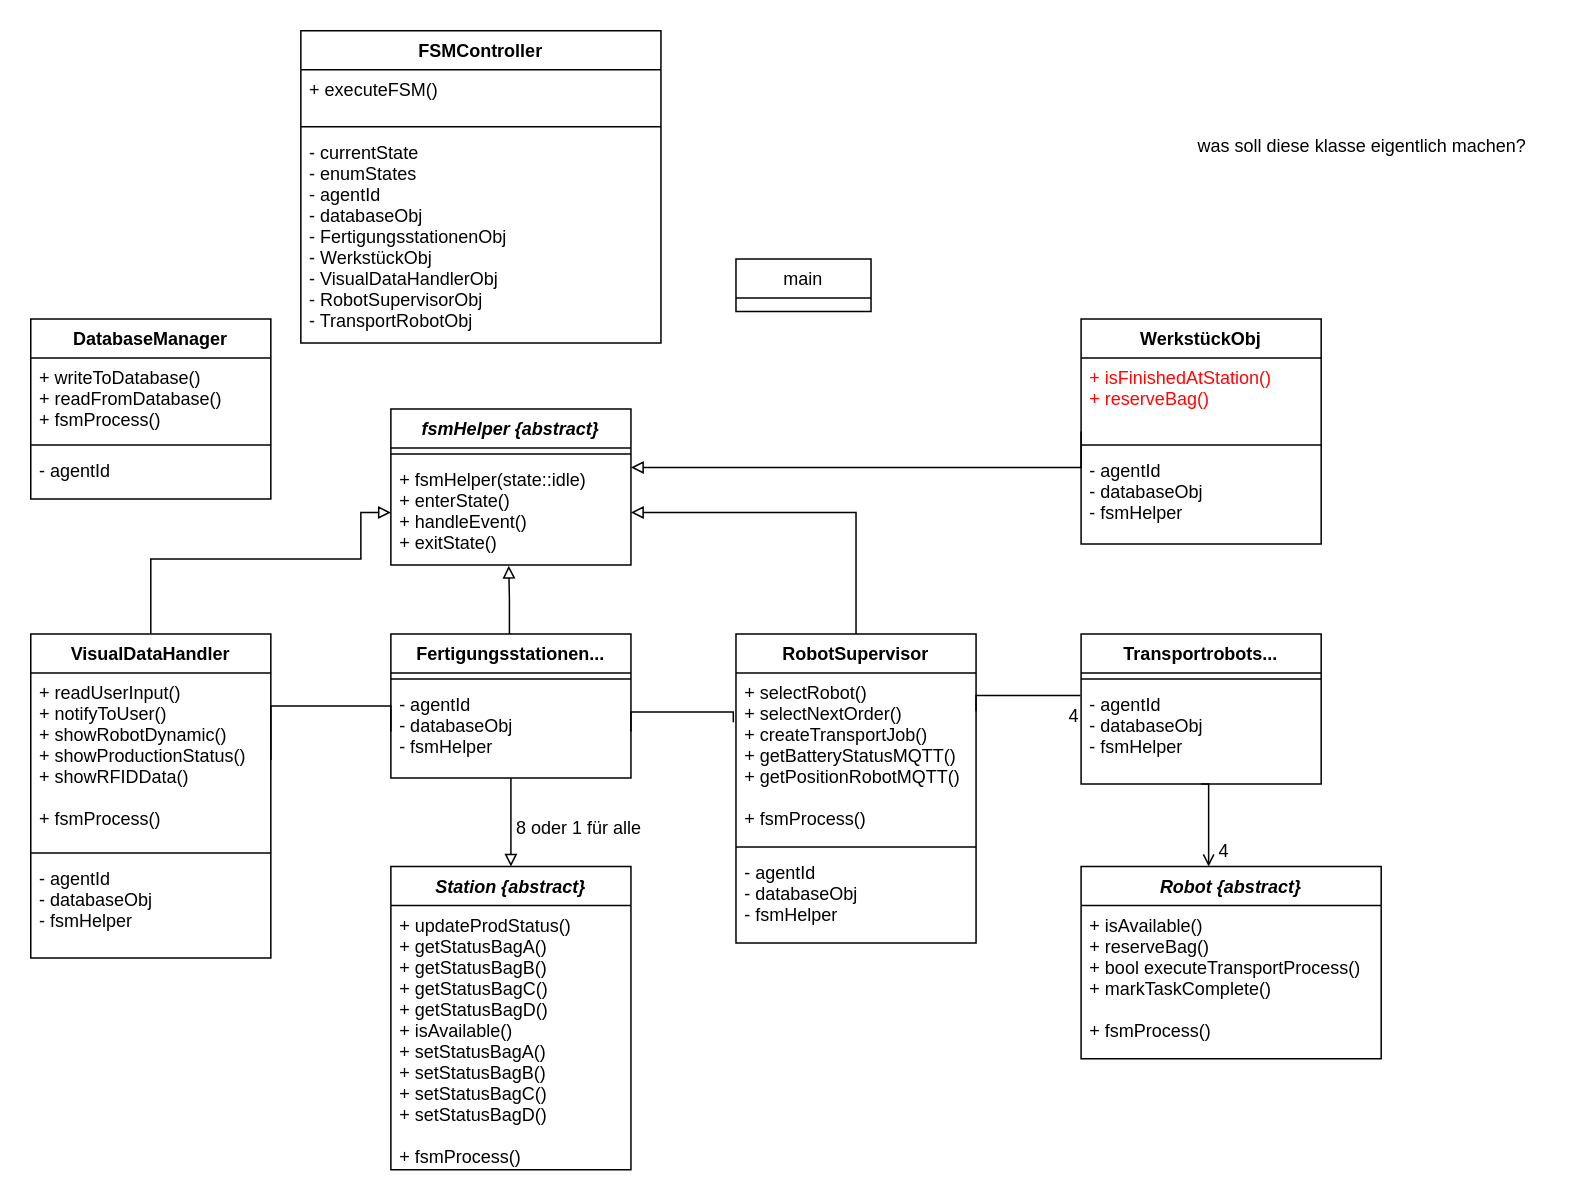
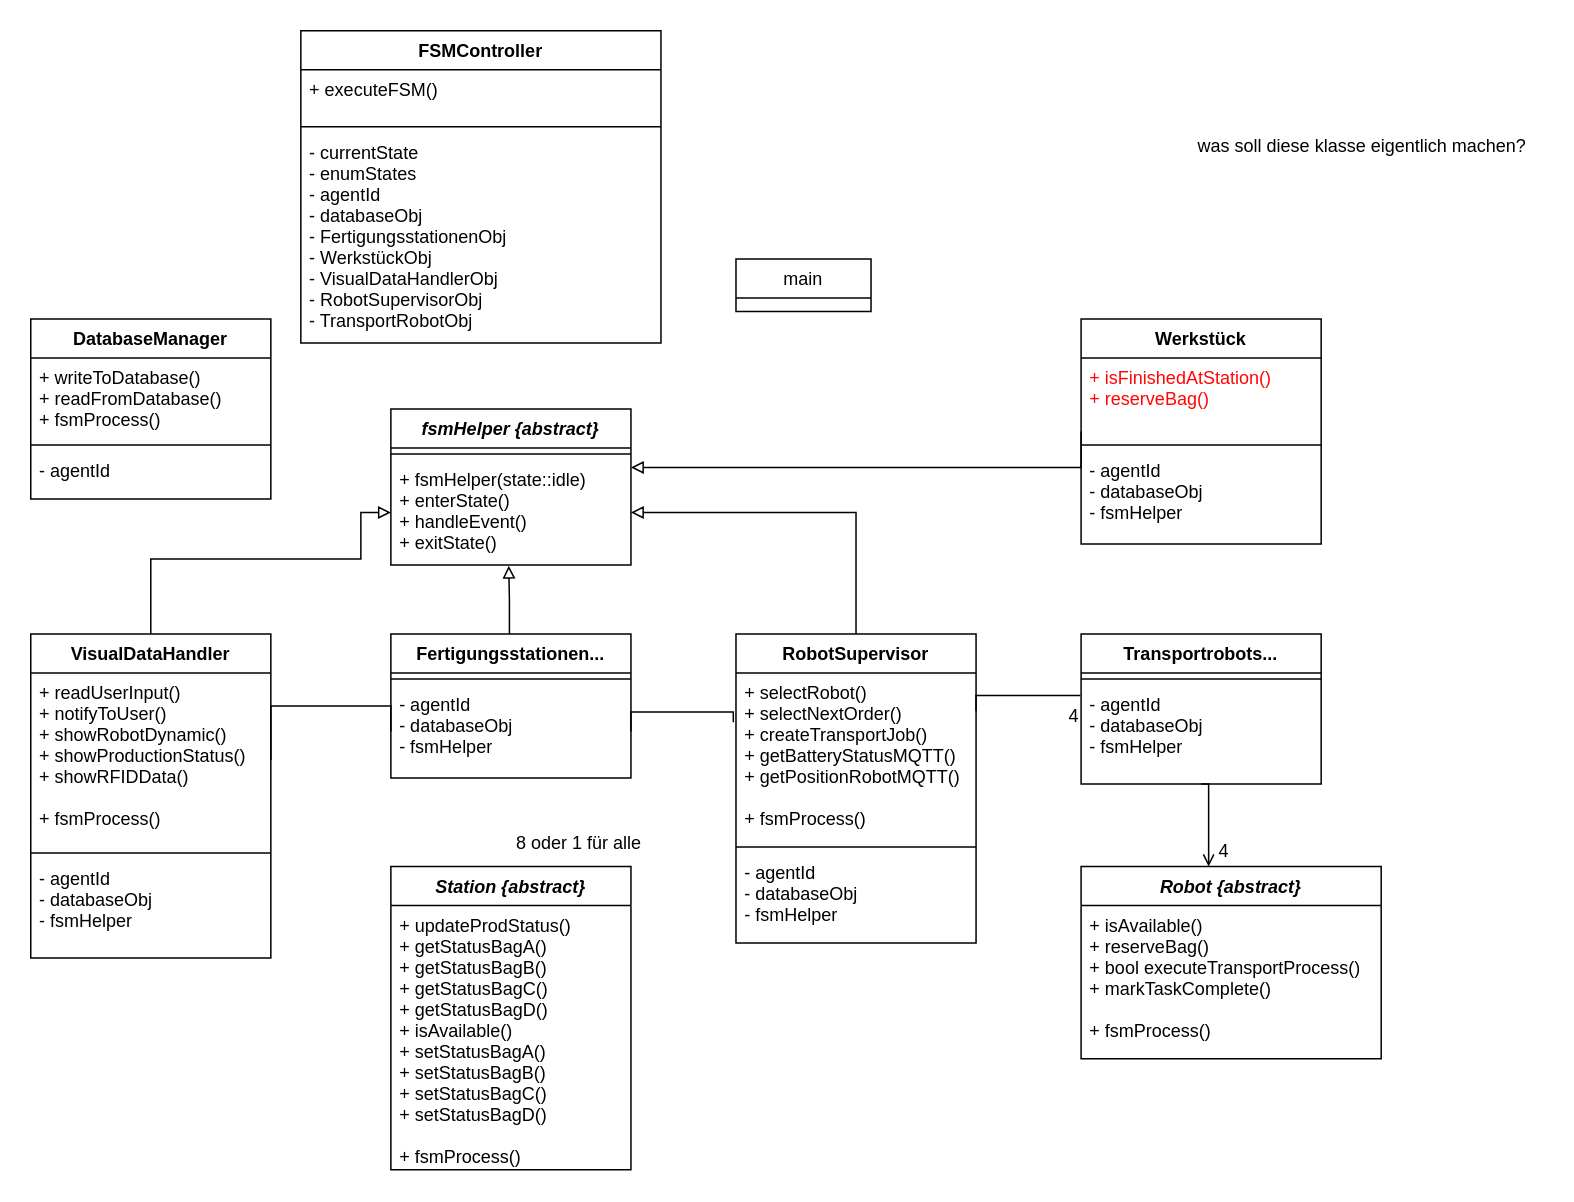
(1200, 339) -> (1200, 339)
(511, 817) -> none
(578, 829) -> (578, 844)
